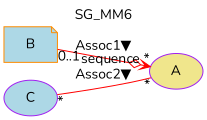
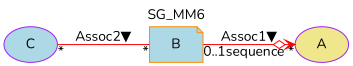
(104, 87) -> (104, 45)
